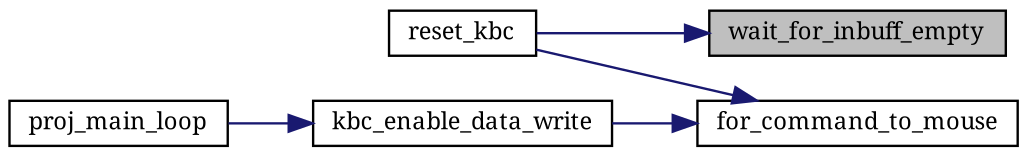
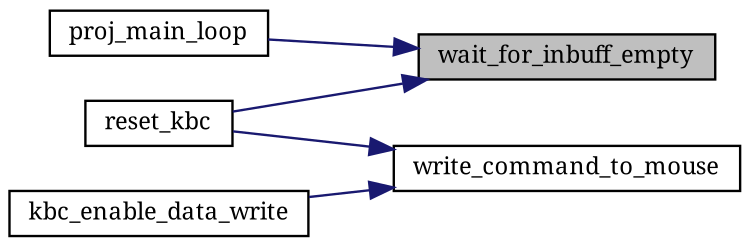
(258, 123) -> (331, 43)
(858, 123) -> (567, 168)
